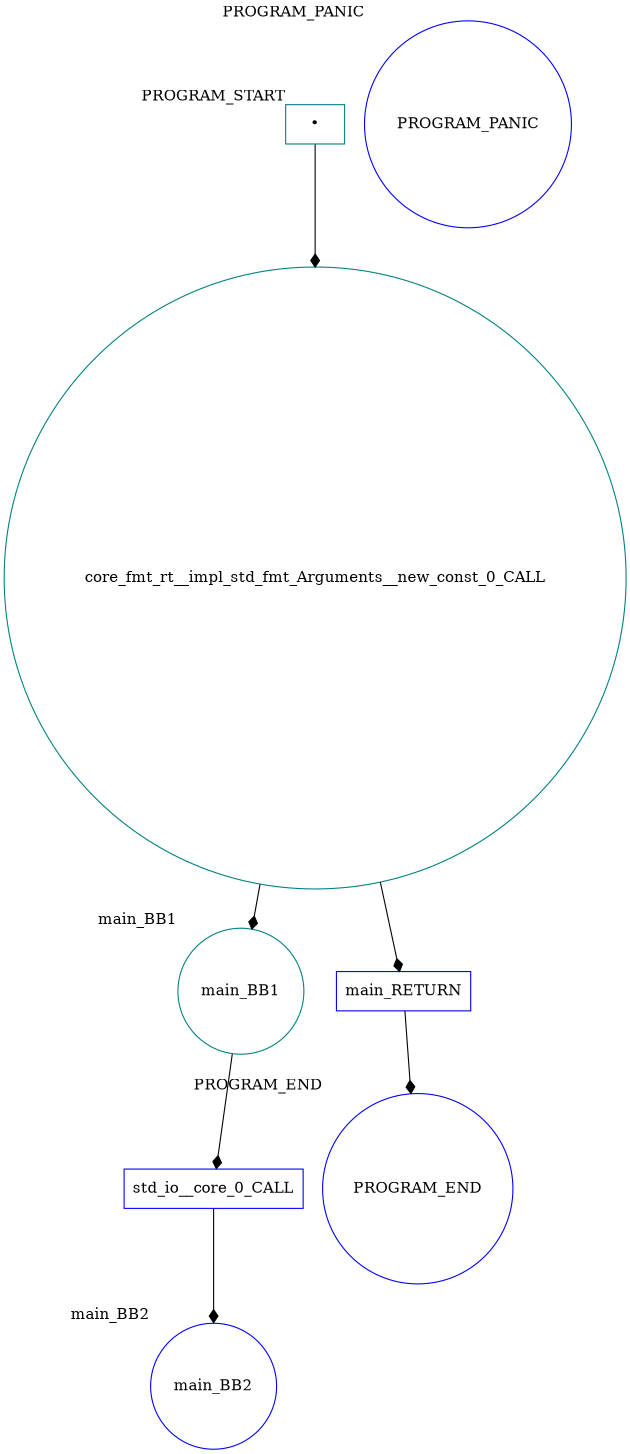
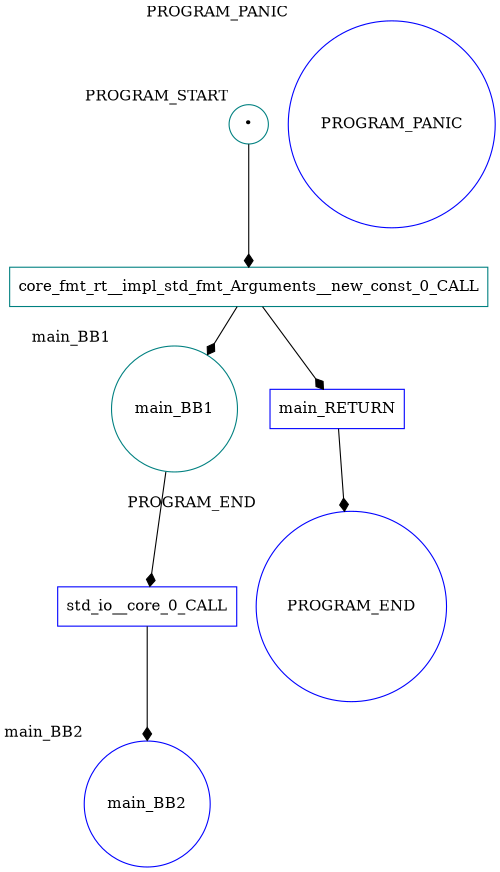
(315, 124) -> (249, 124)
(315, 578) -> (249, 287)
